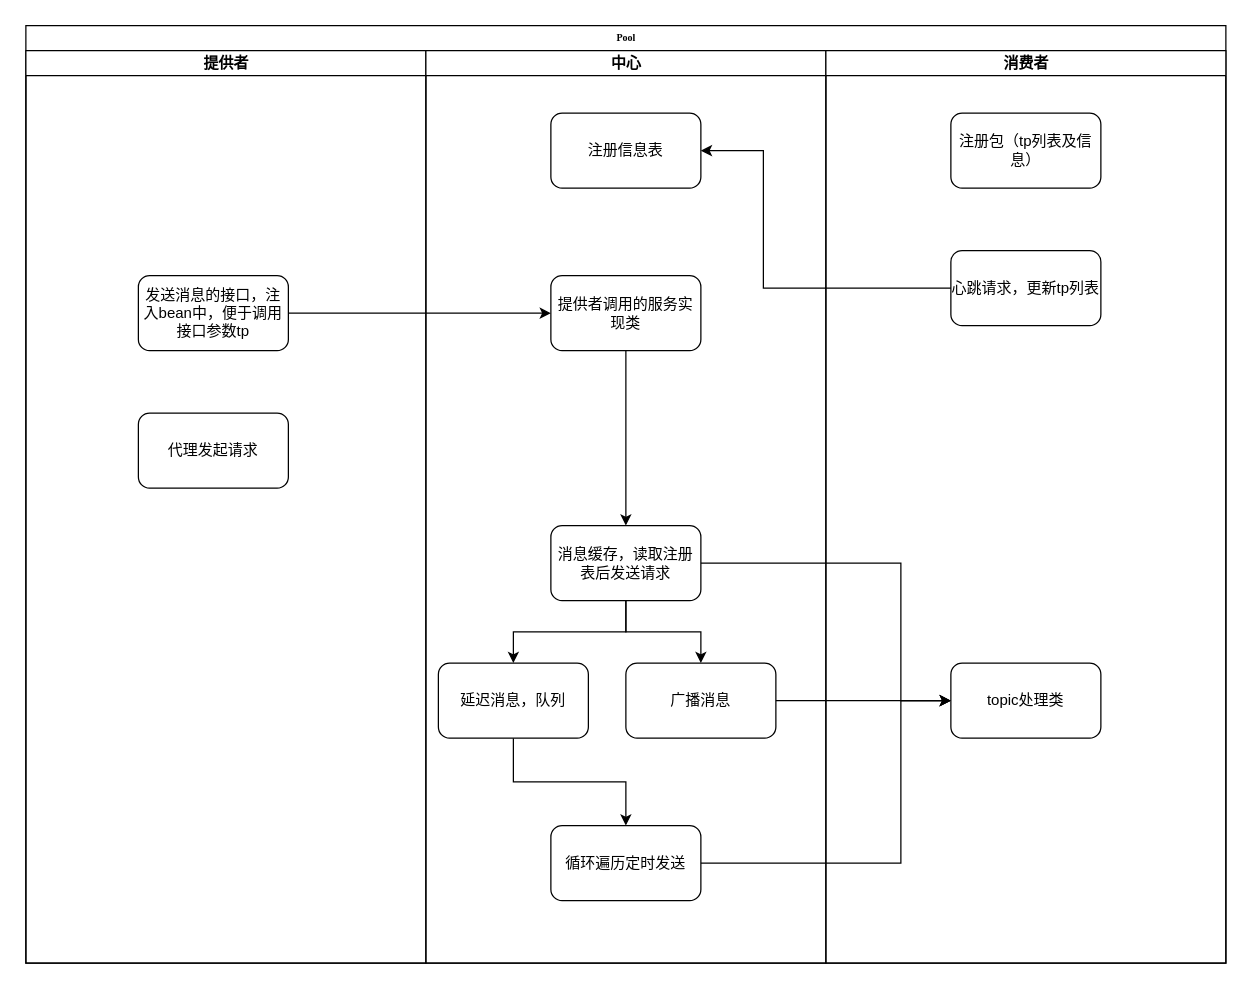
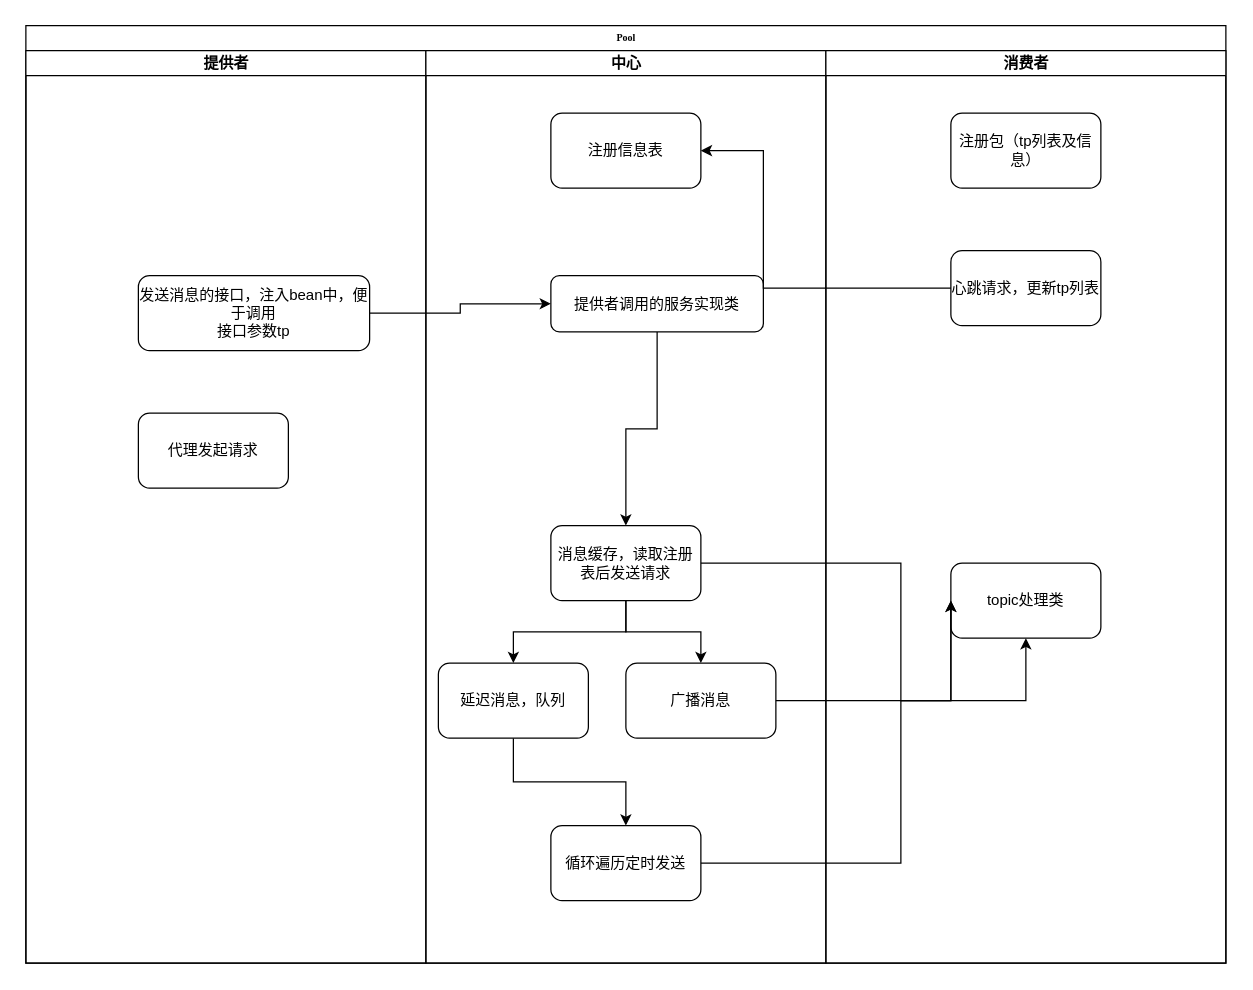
(213, 313) -> (254, 313)
(626, 313) -> (657, 304)
(1026, 701) -> (1026, 601)
